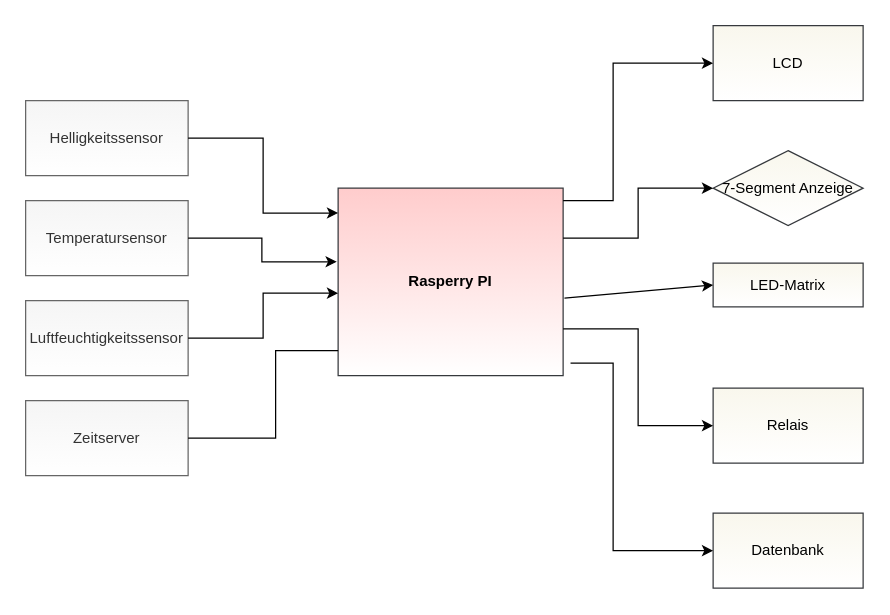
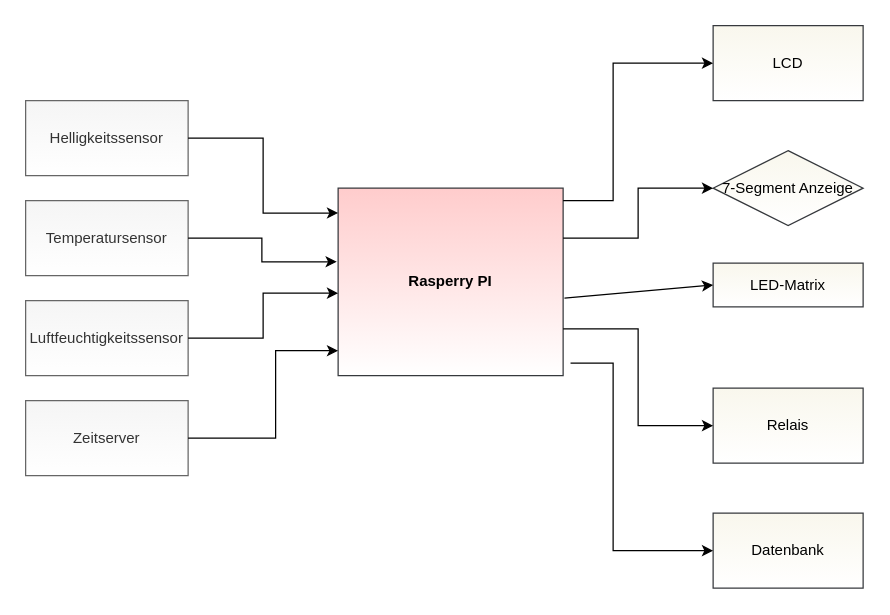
(331, 351) -> (328, 351)
